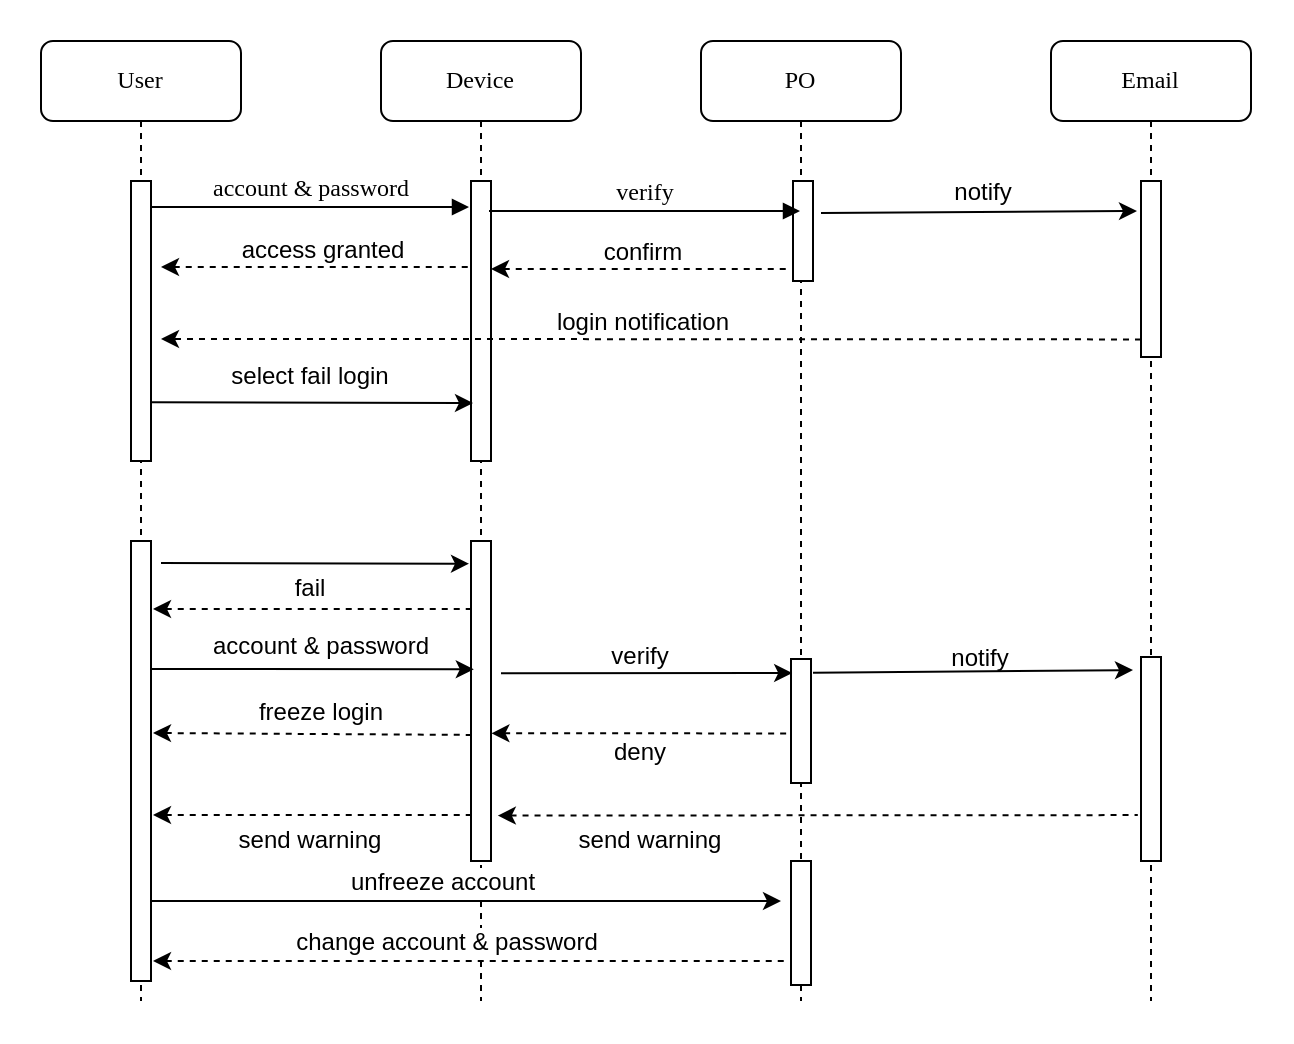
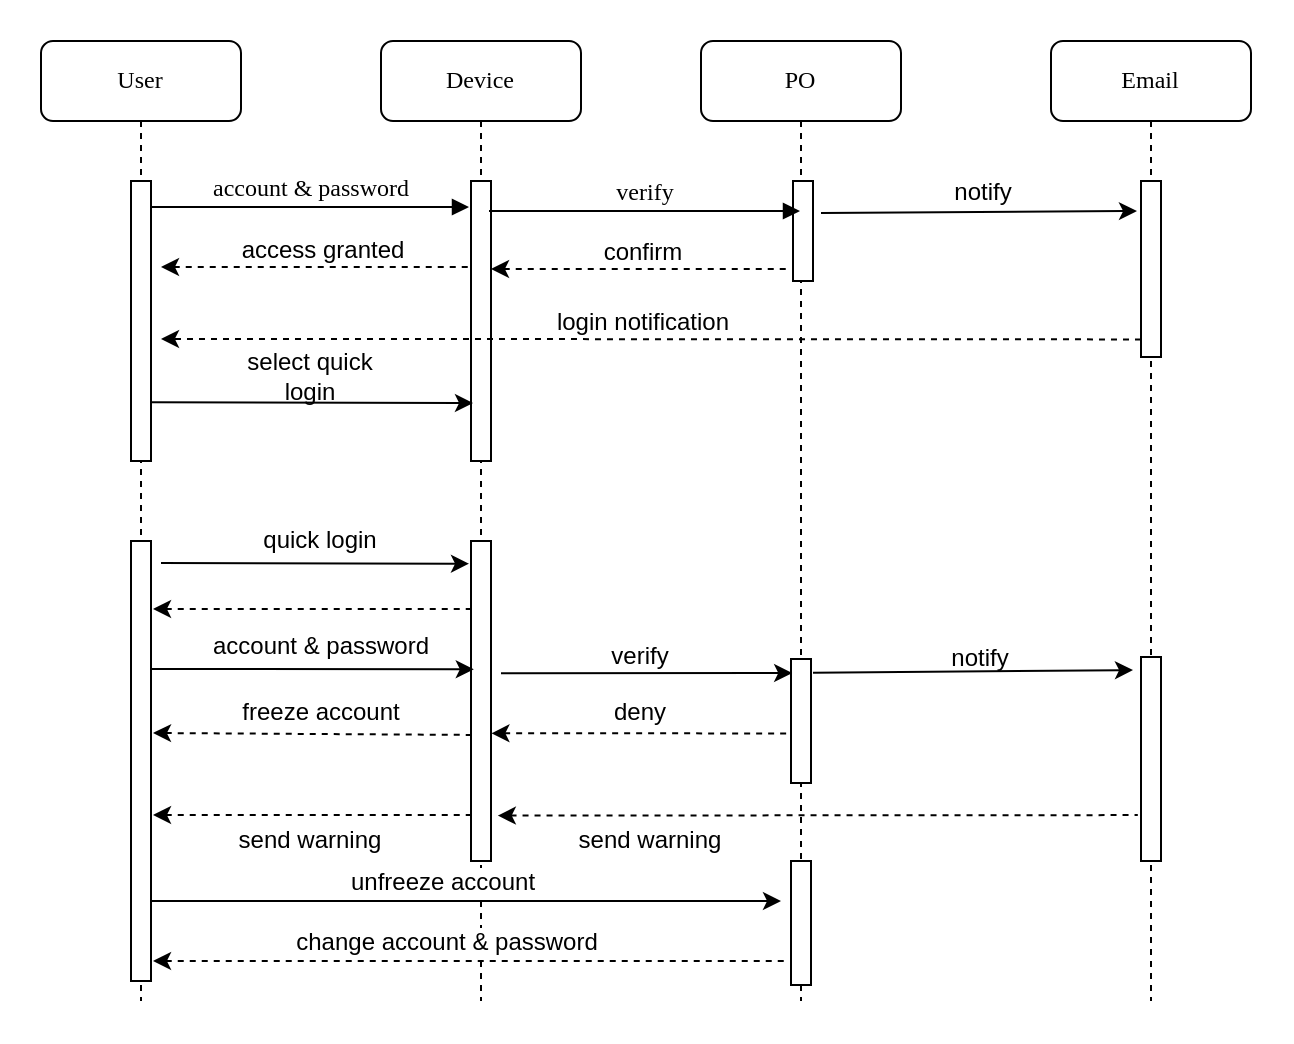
(311, 377) -> (311, 377)
none -> (321, 541)
(311, 589) -> none
(322, 713) -> (322, 713)
(641, 753) -> (641, 713)
